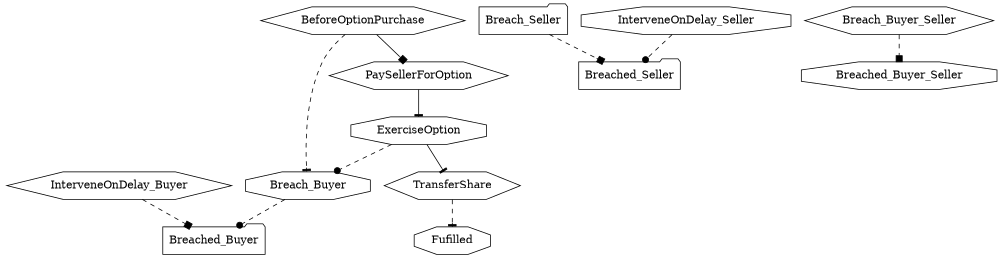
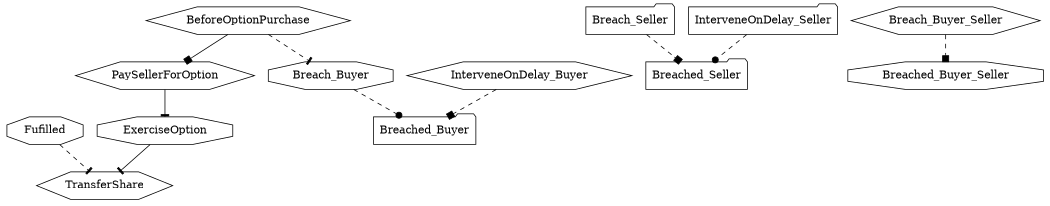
(686, 21) -> (763, 21)
(366, 157) -> none
(452, 211) -> (73, 157)
